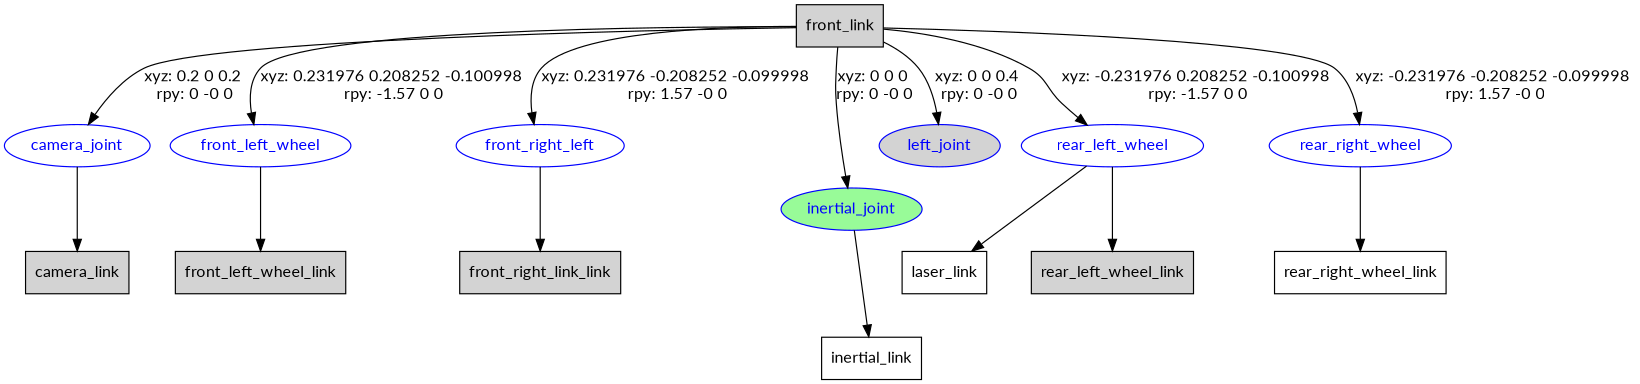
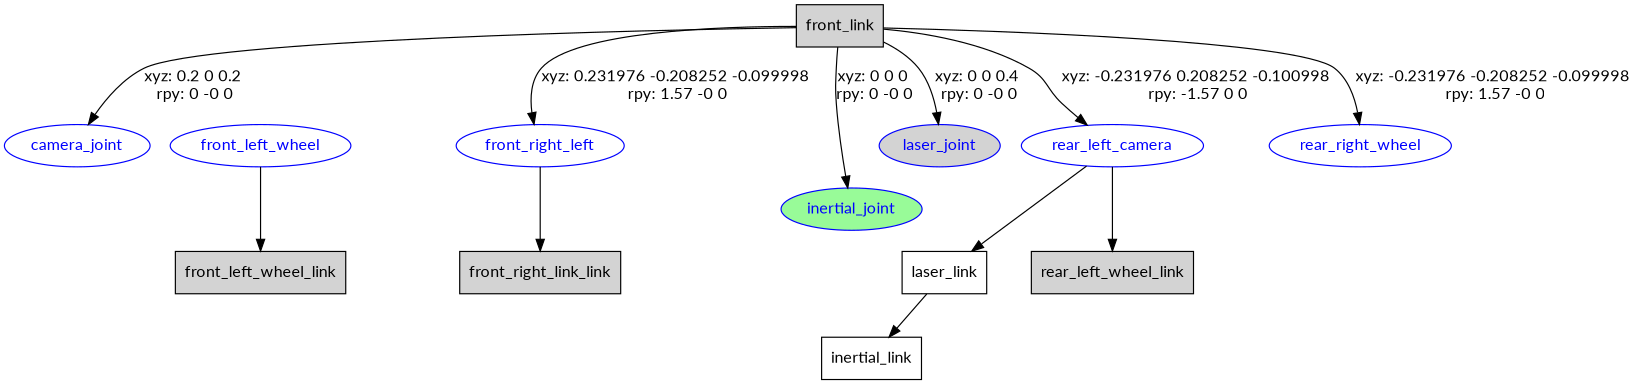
(503, 32) -> none
(940, 146) -> (940, 146)
(1112, 146) -> (1112, 146)
(77, 273) -> none
(1360, 273) -> none
(861, 278) -> (912, 311)
